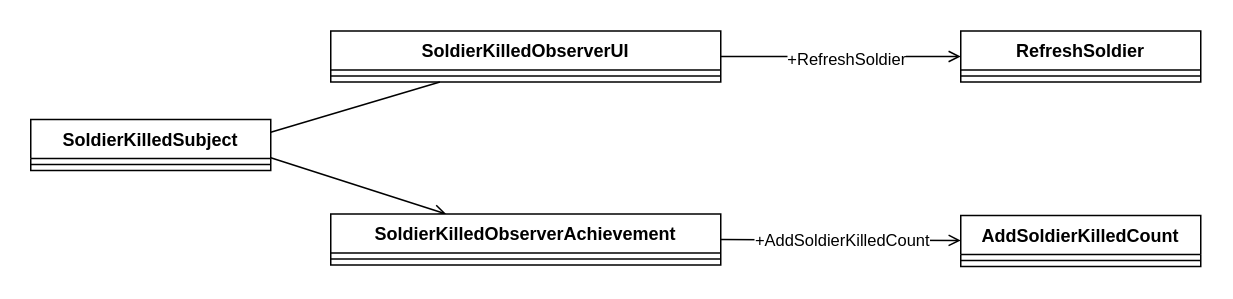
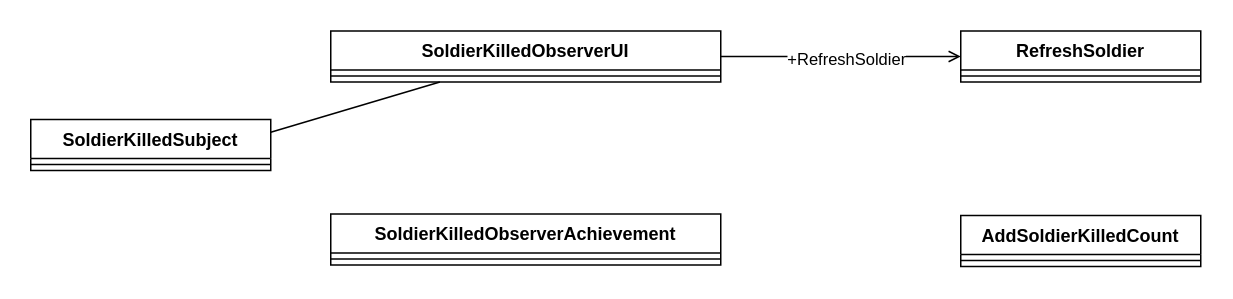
(357, 185) -> none
(839, 240) -> none
